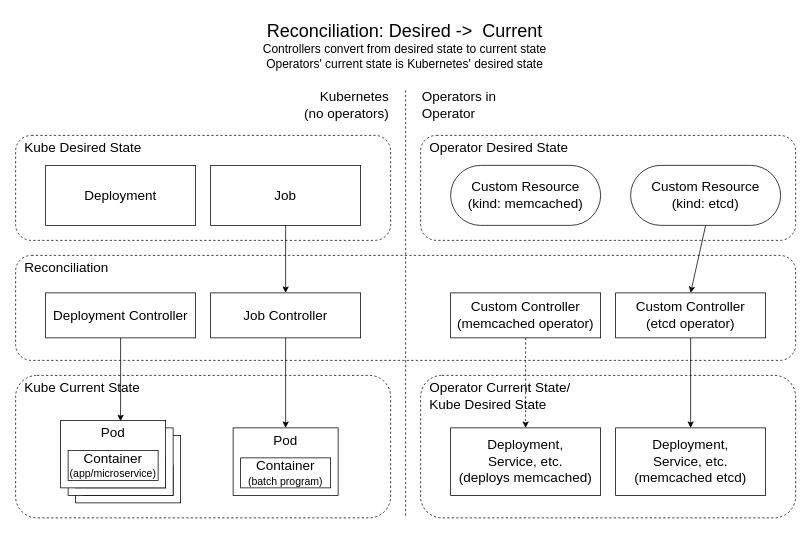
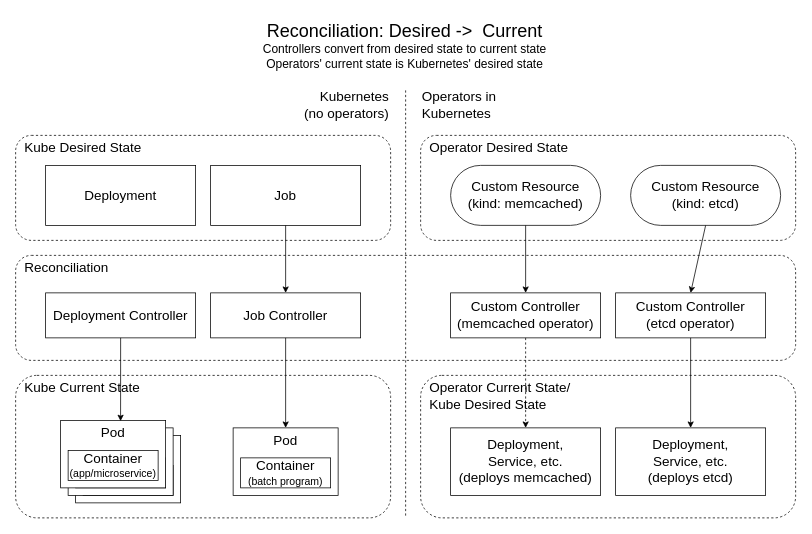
(465, 105) -> (465, 105)
none -> (525, 257)
(690, 462) -> (690, 462)
